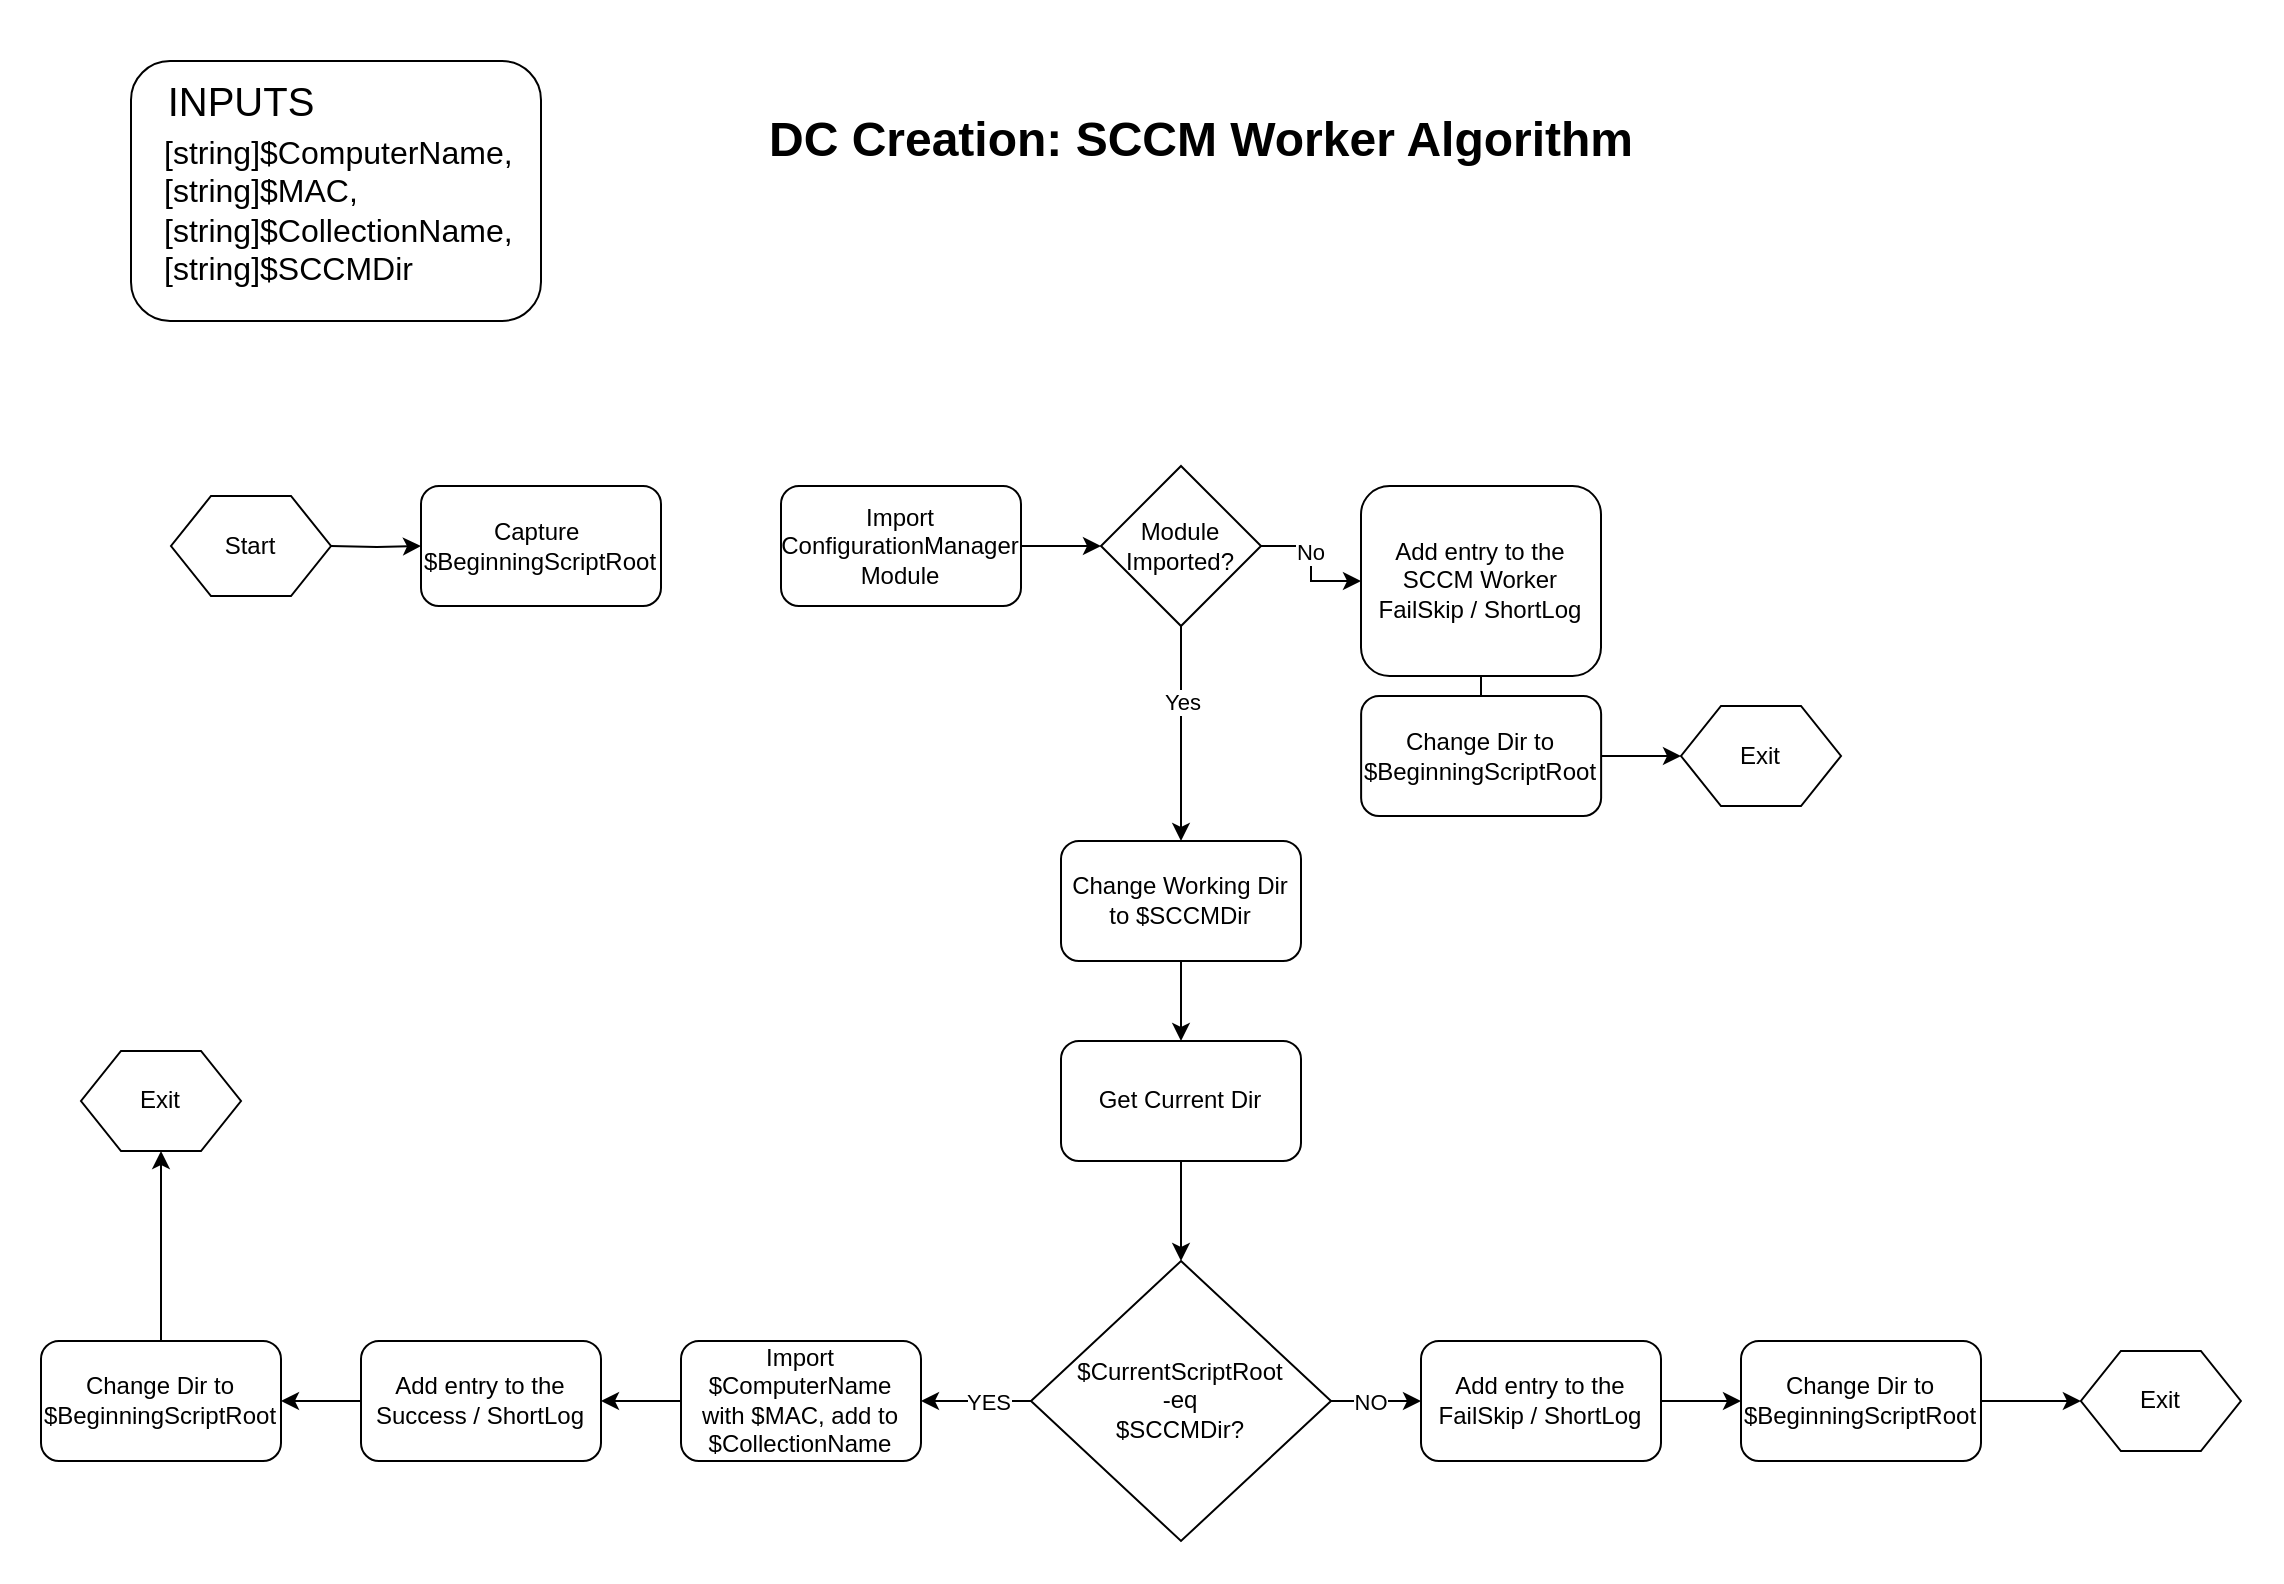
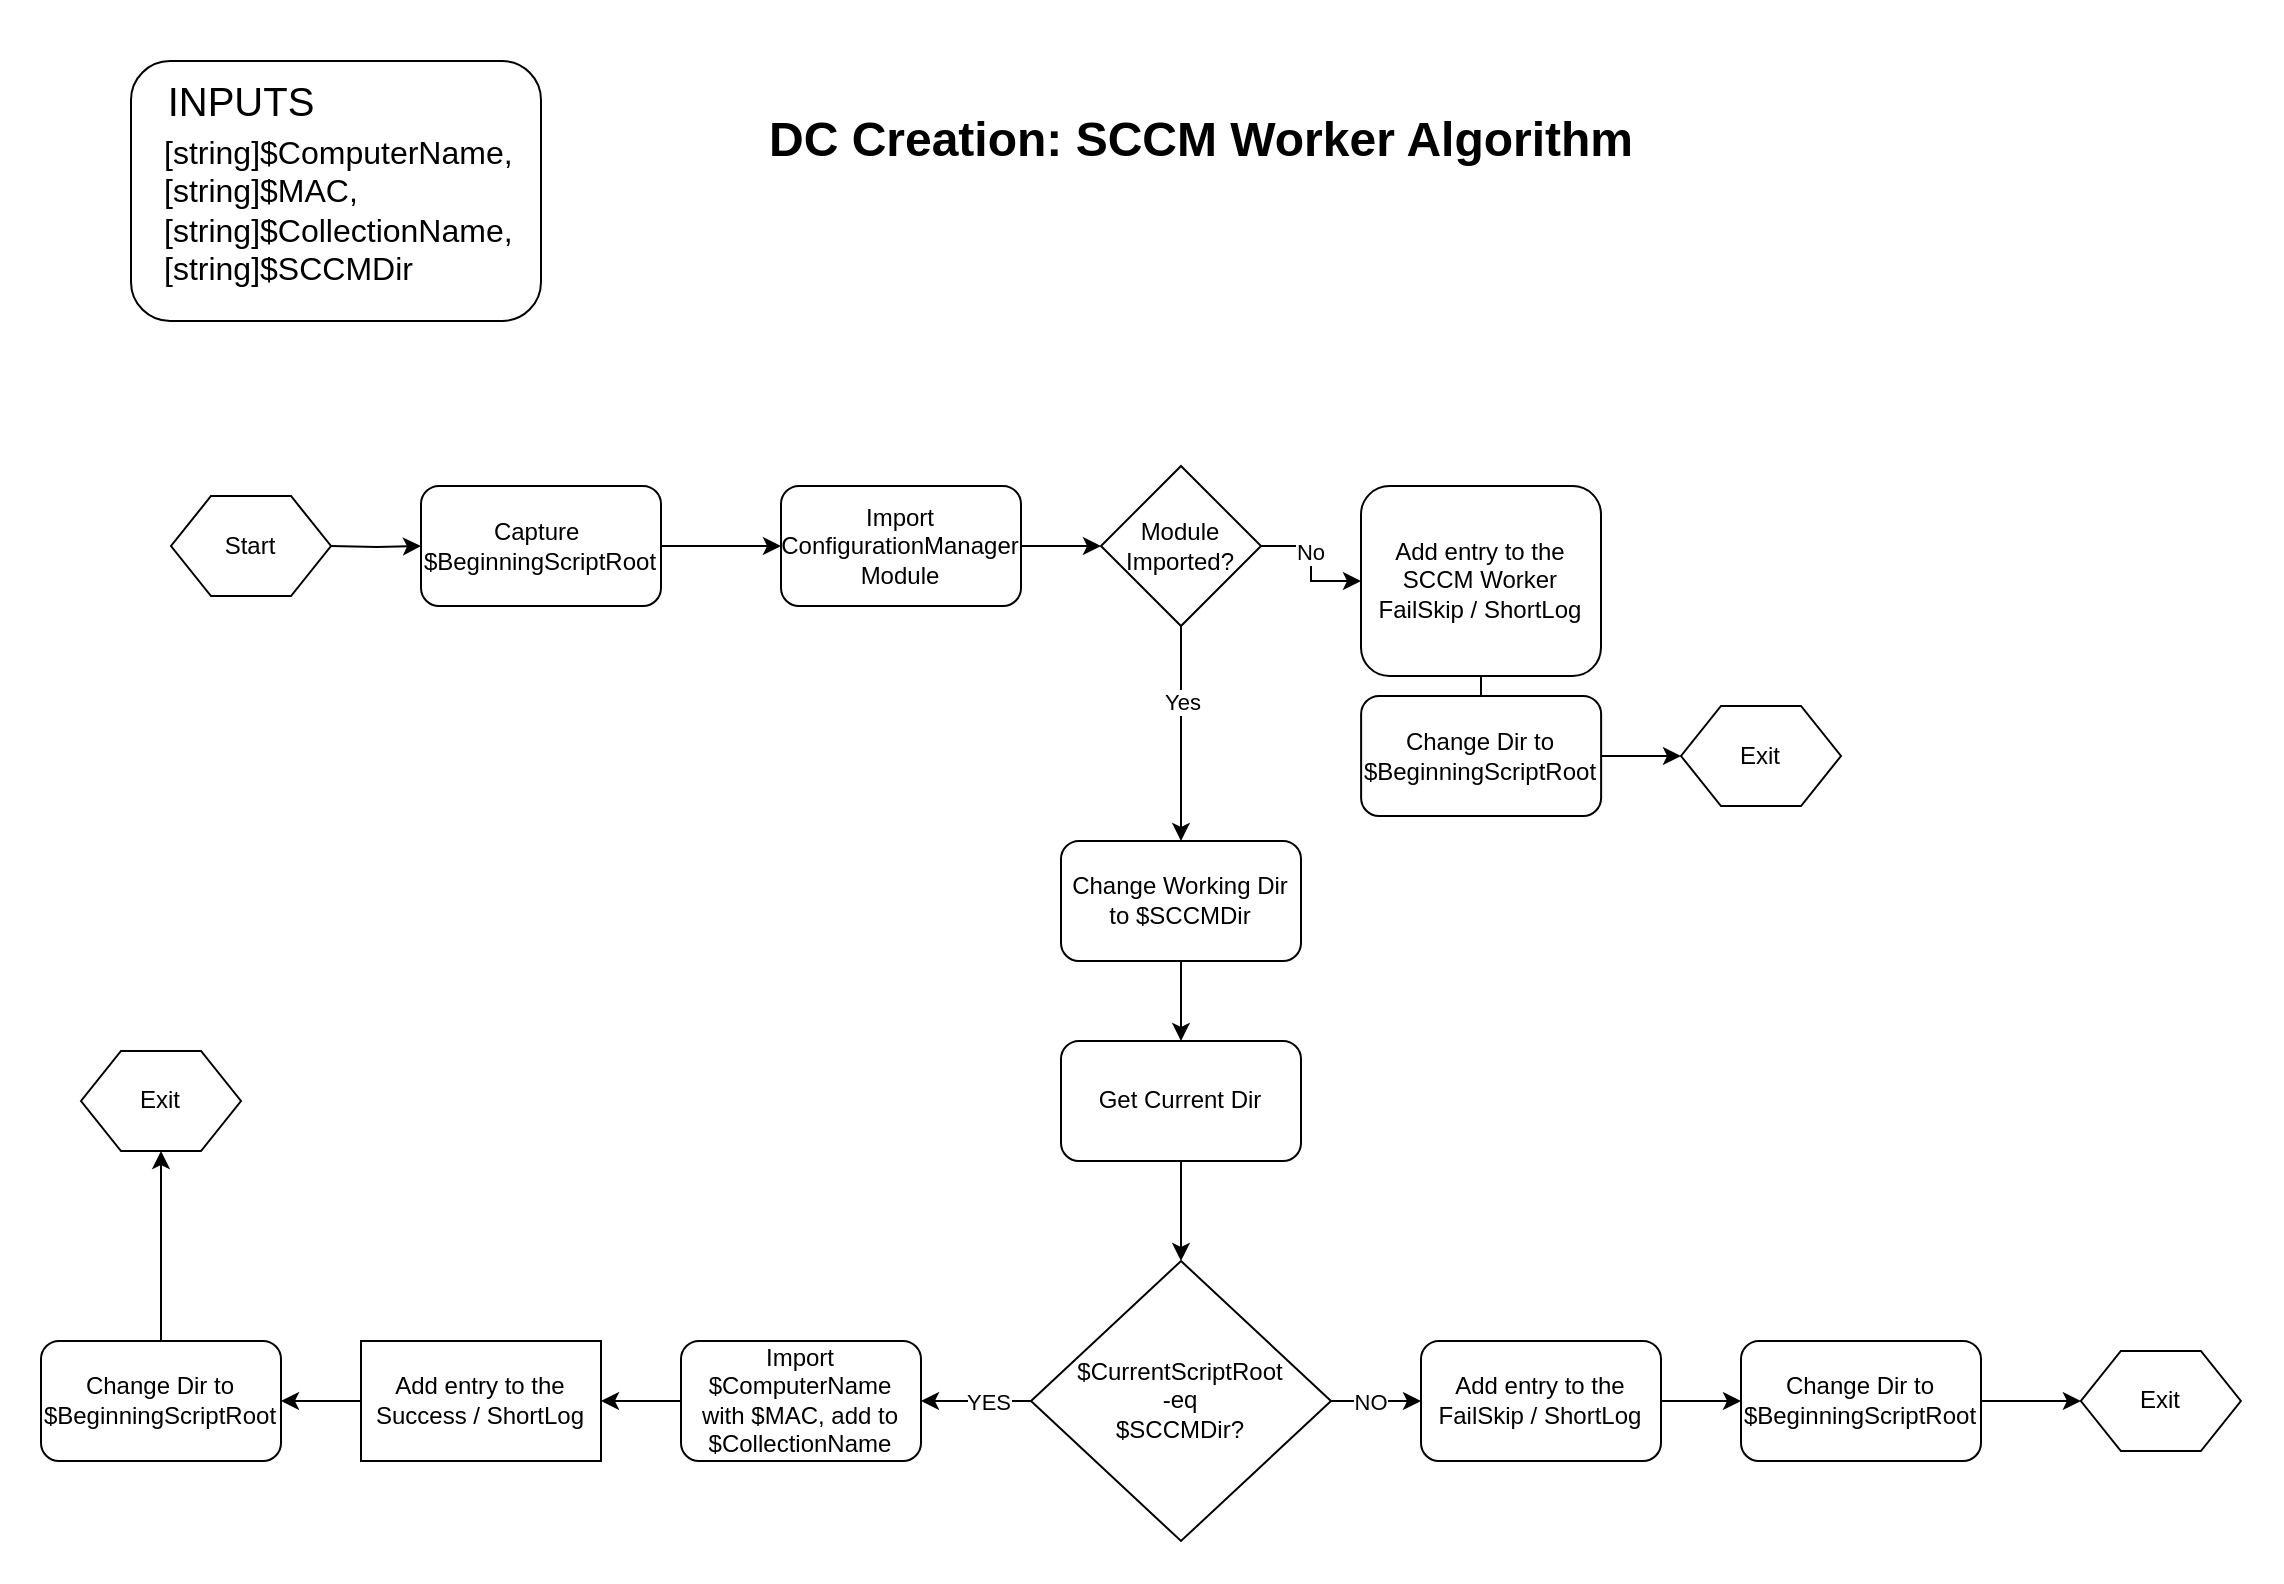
none -> (714, 546)
(481, 1401) -> (481, 1401)
